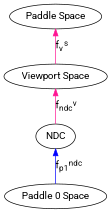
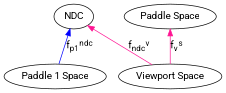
(56, 110) -> (123, 47)
(56, 196) -> (55, 76)
